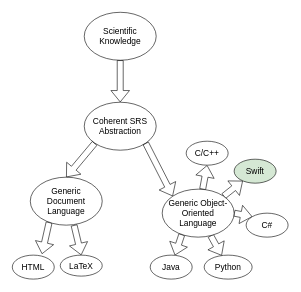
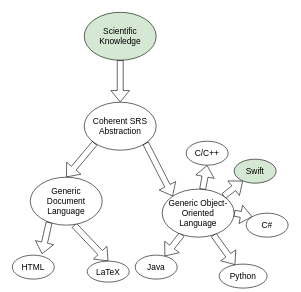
(120, 36) -> (120, 36)
(81, 266) -> (108, 272)
(171, 267) -> (156, 267)
(228, 267) -> (243, 276)
